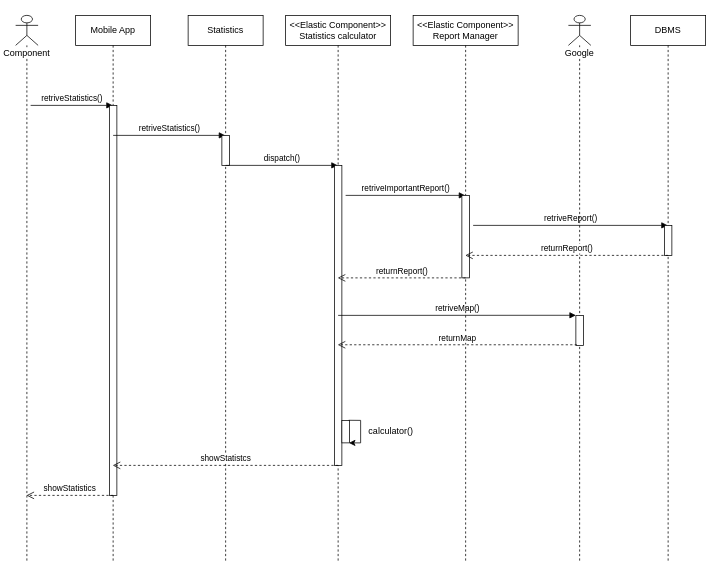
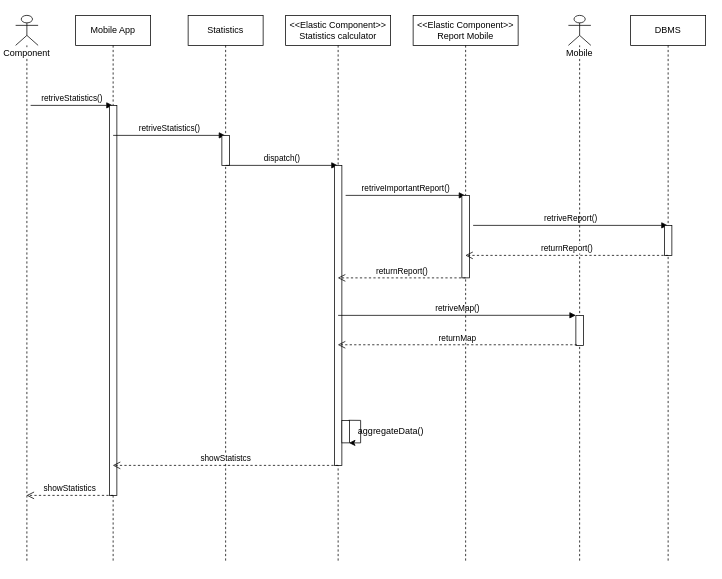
(465, 30) -> (465, 30)
(579, 58) -> (579, 58)
(391, 431) -> (391, 431)
